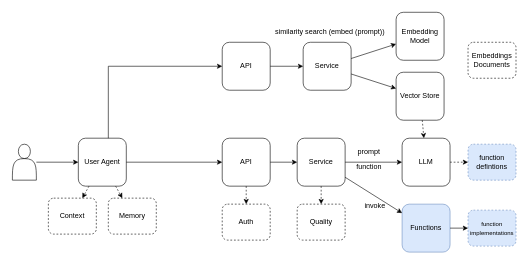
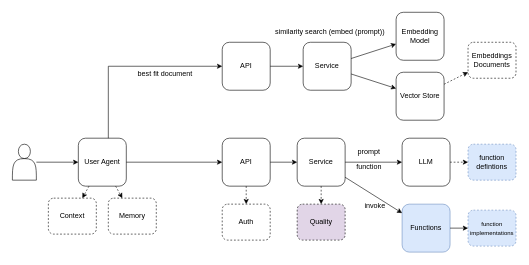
none -> (165, 74)
(423, 126) -> (457, 78)
(321, 222) -> (321, 222)
